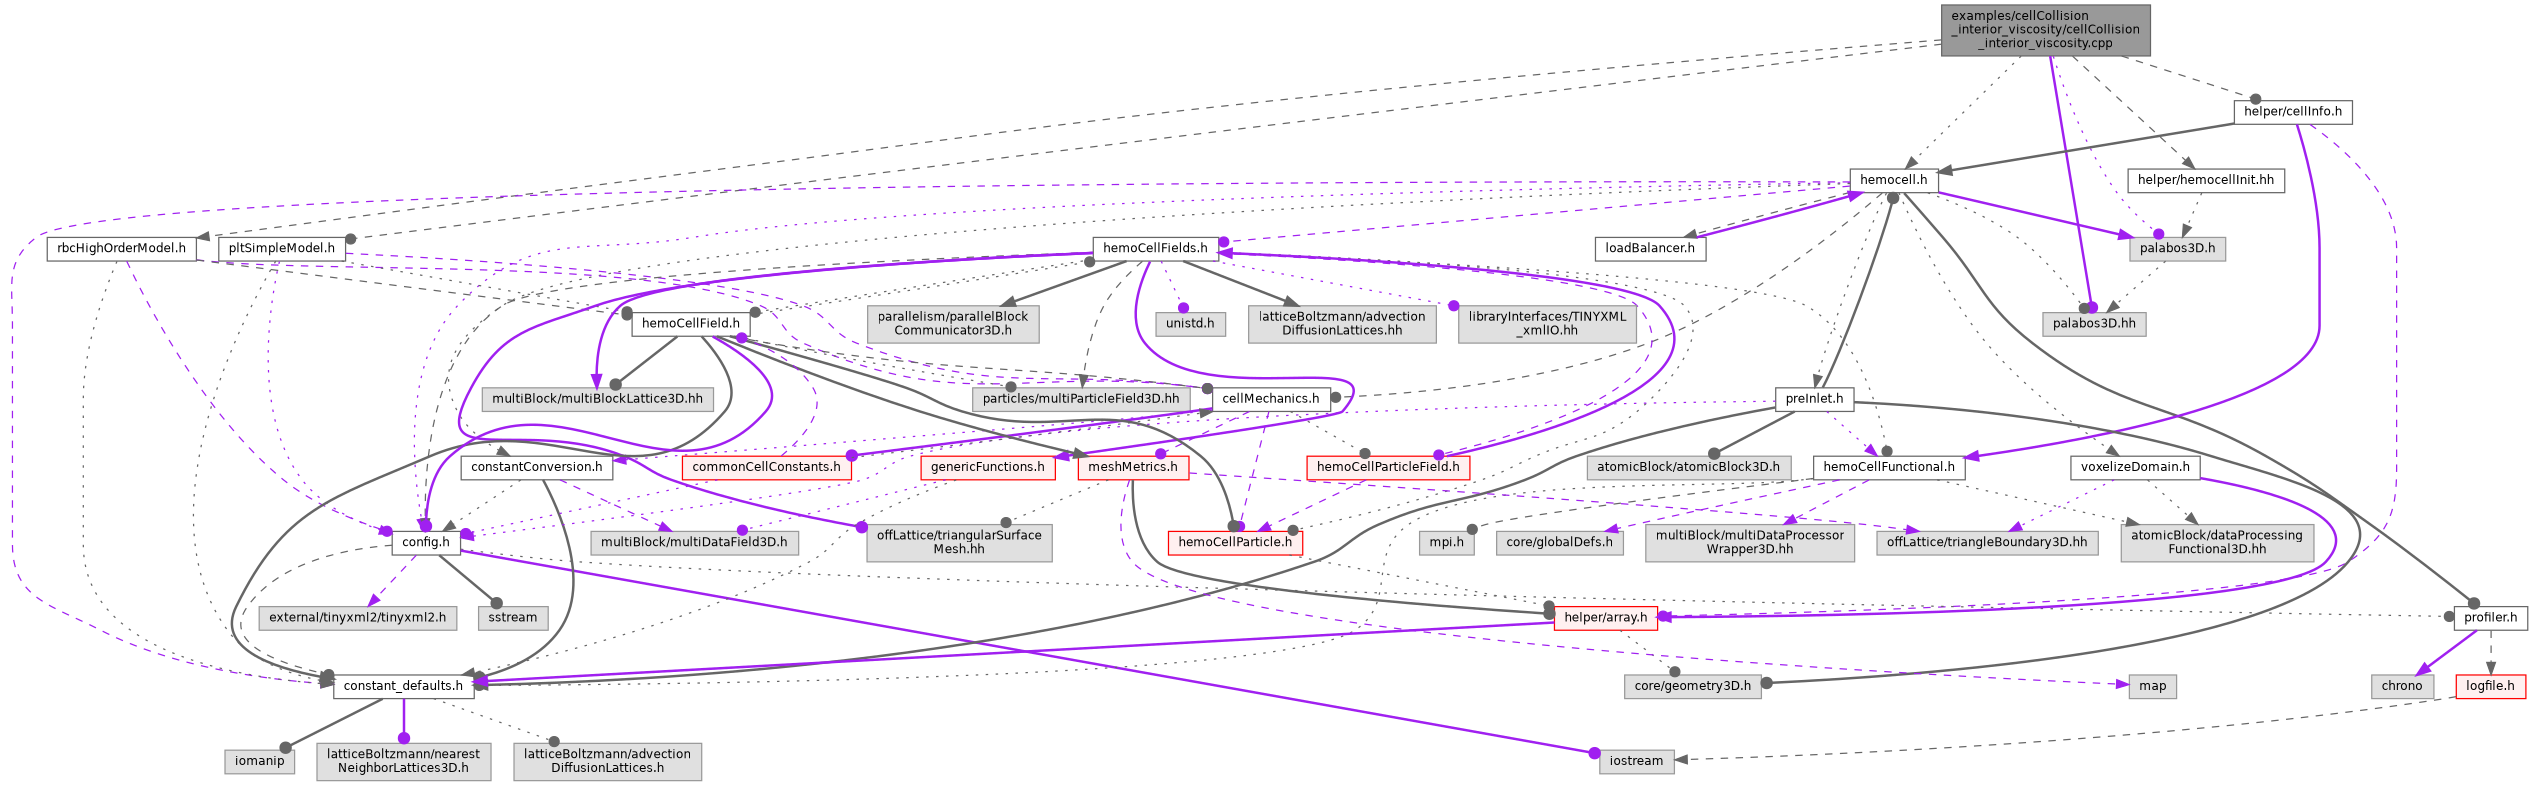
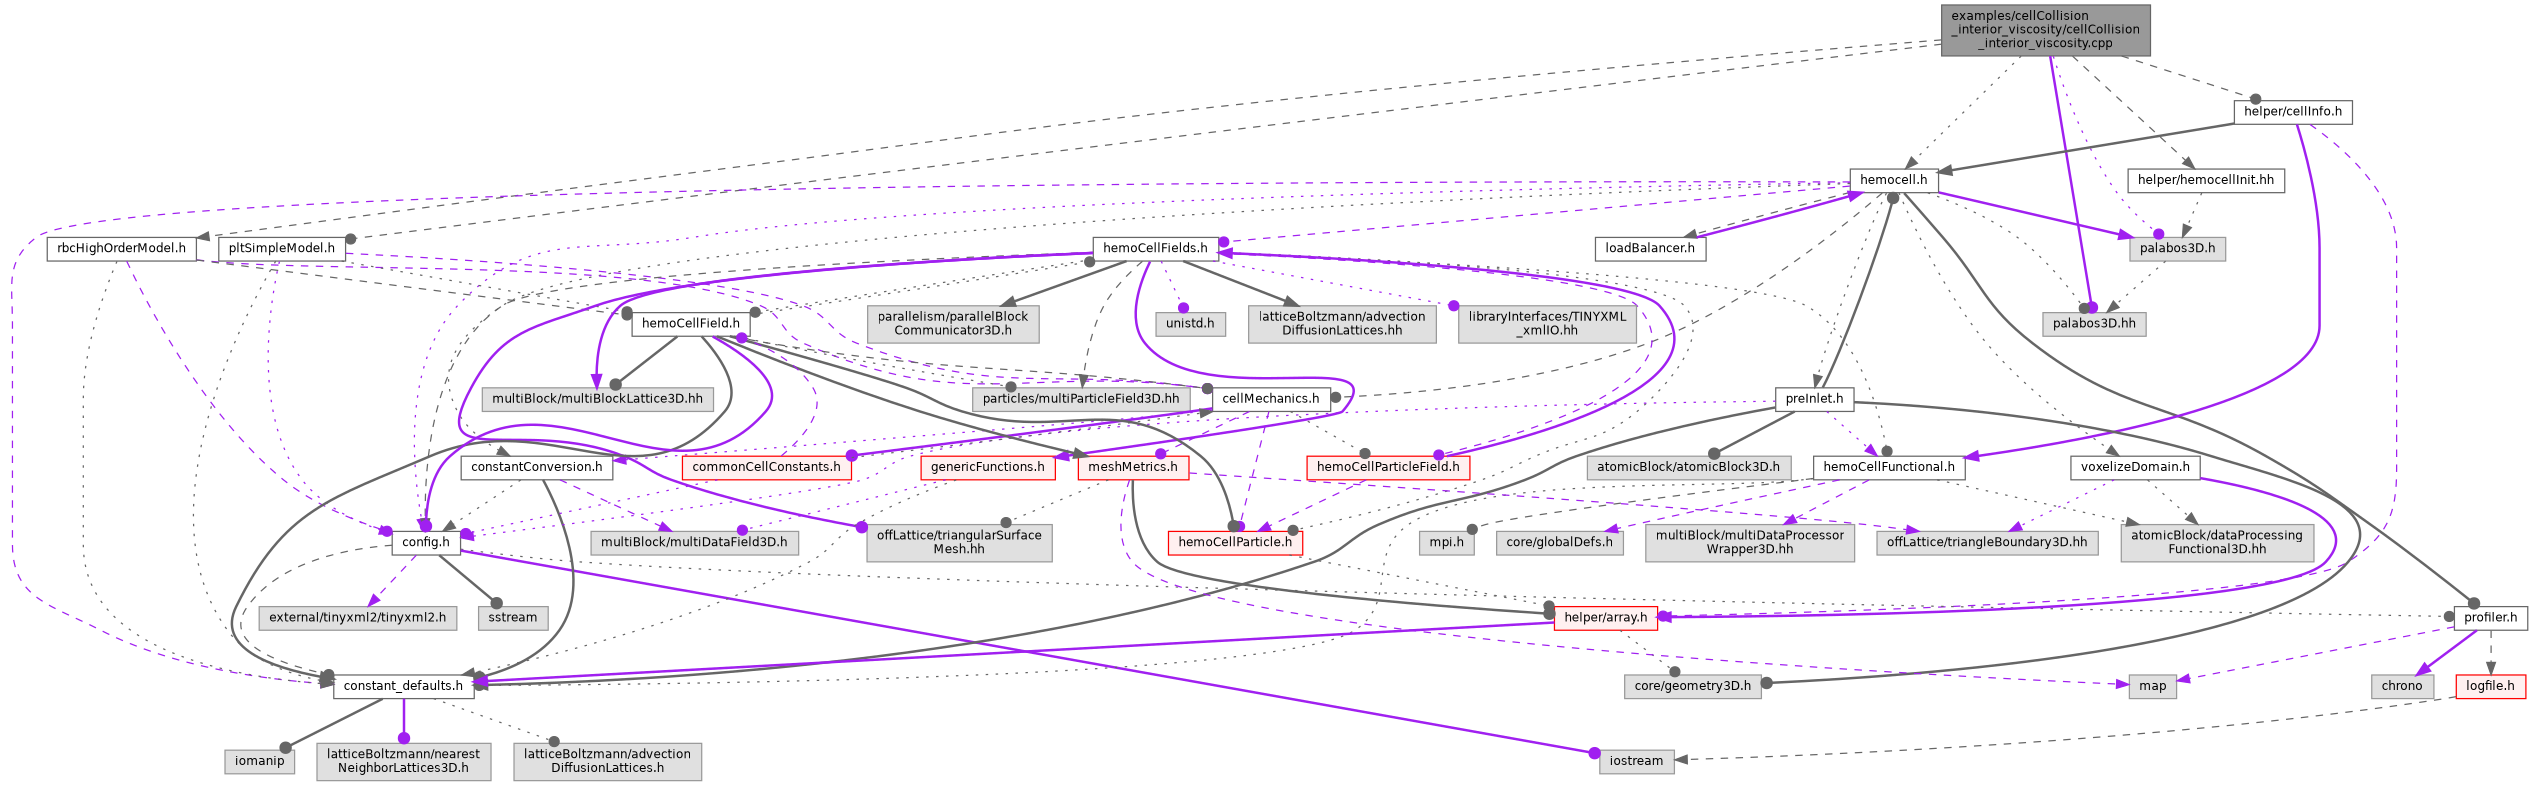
none -> (2322, 653)
